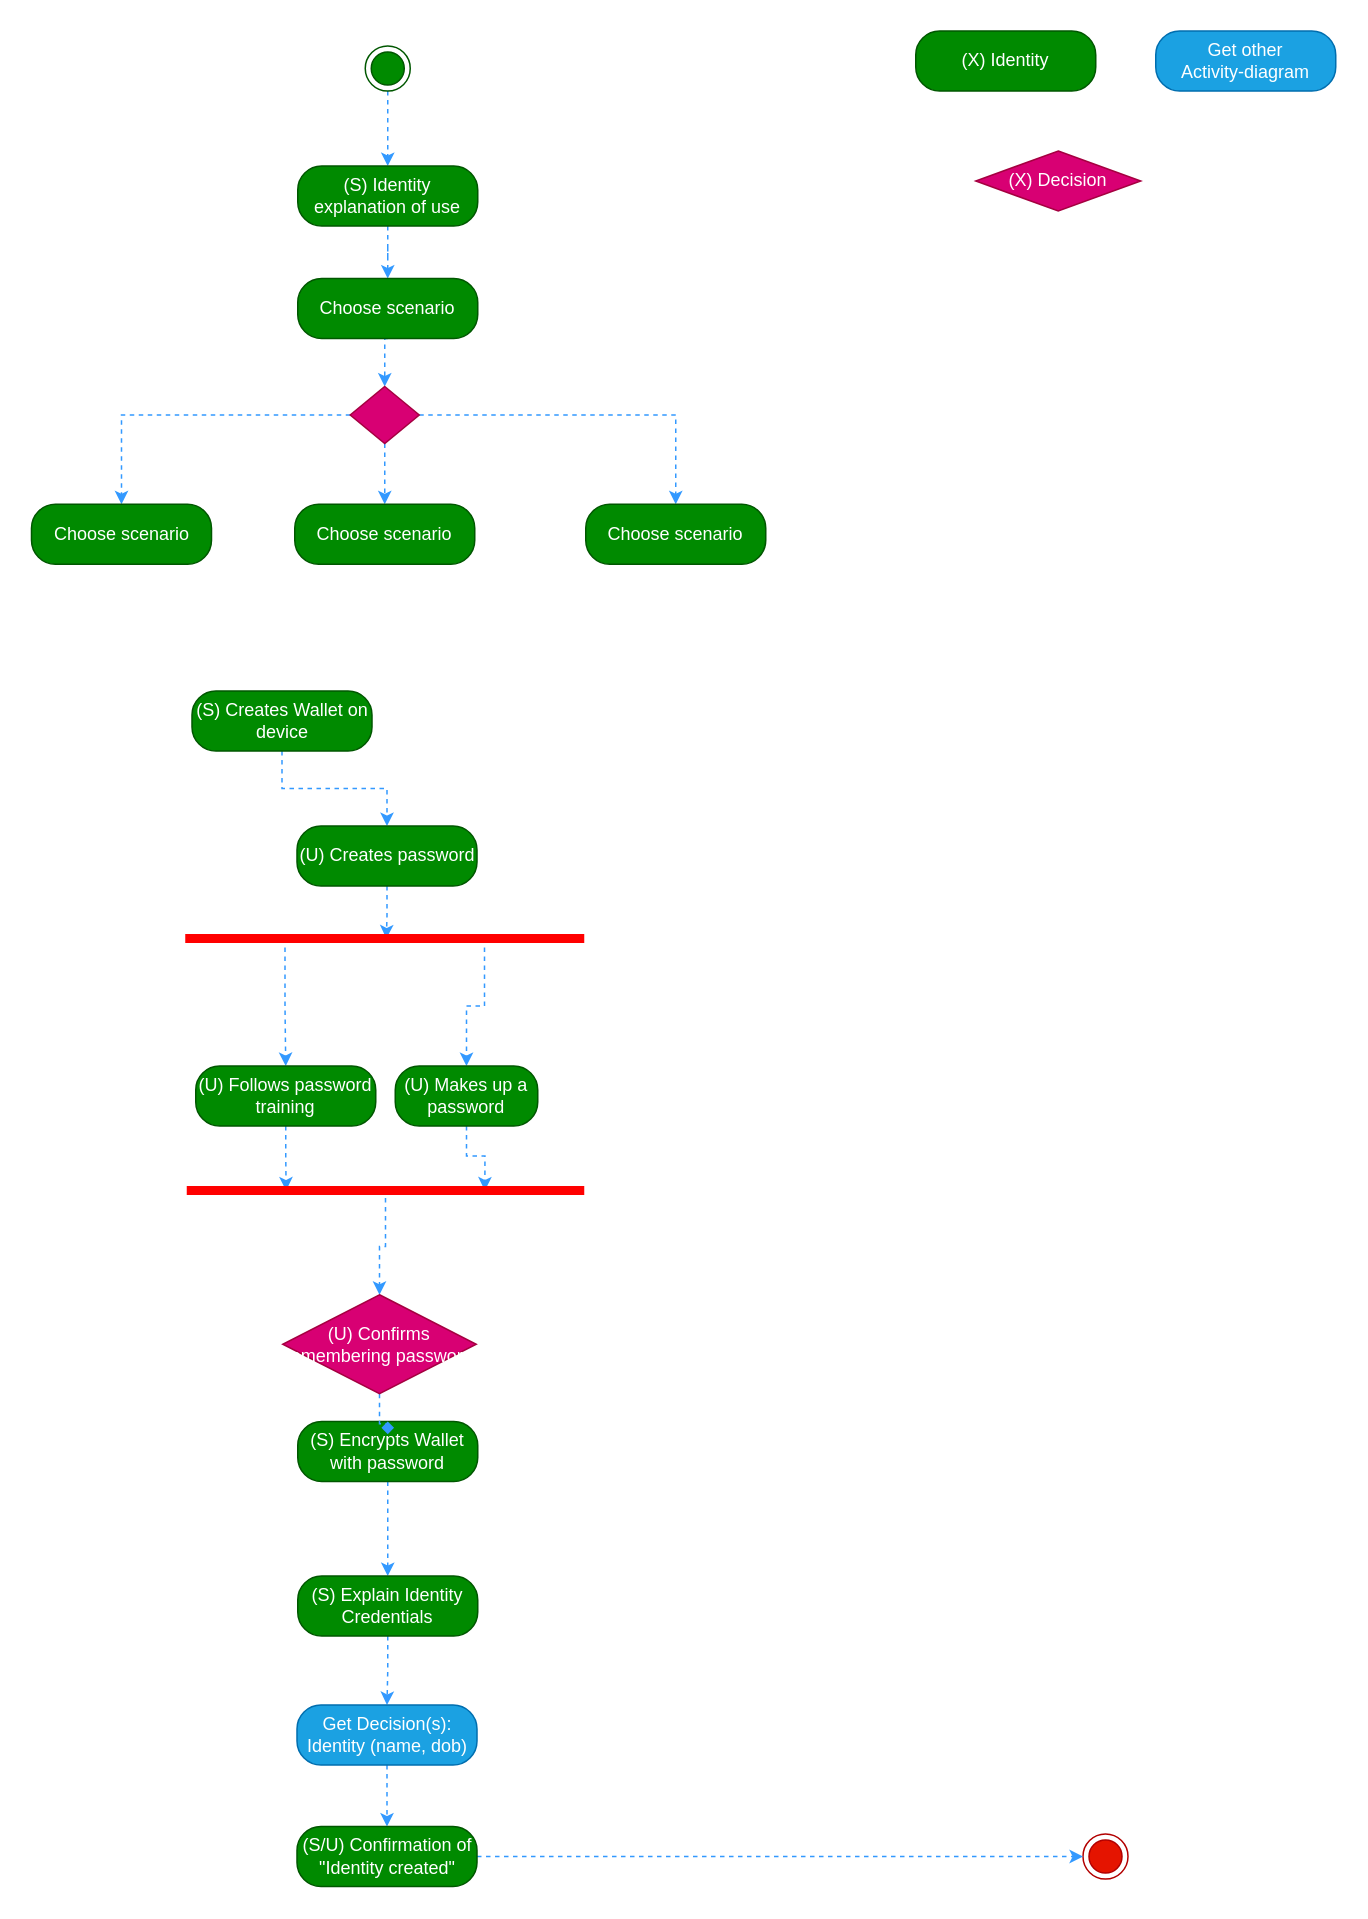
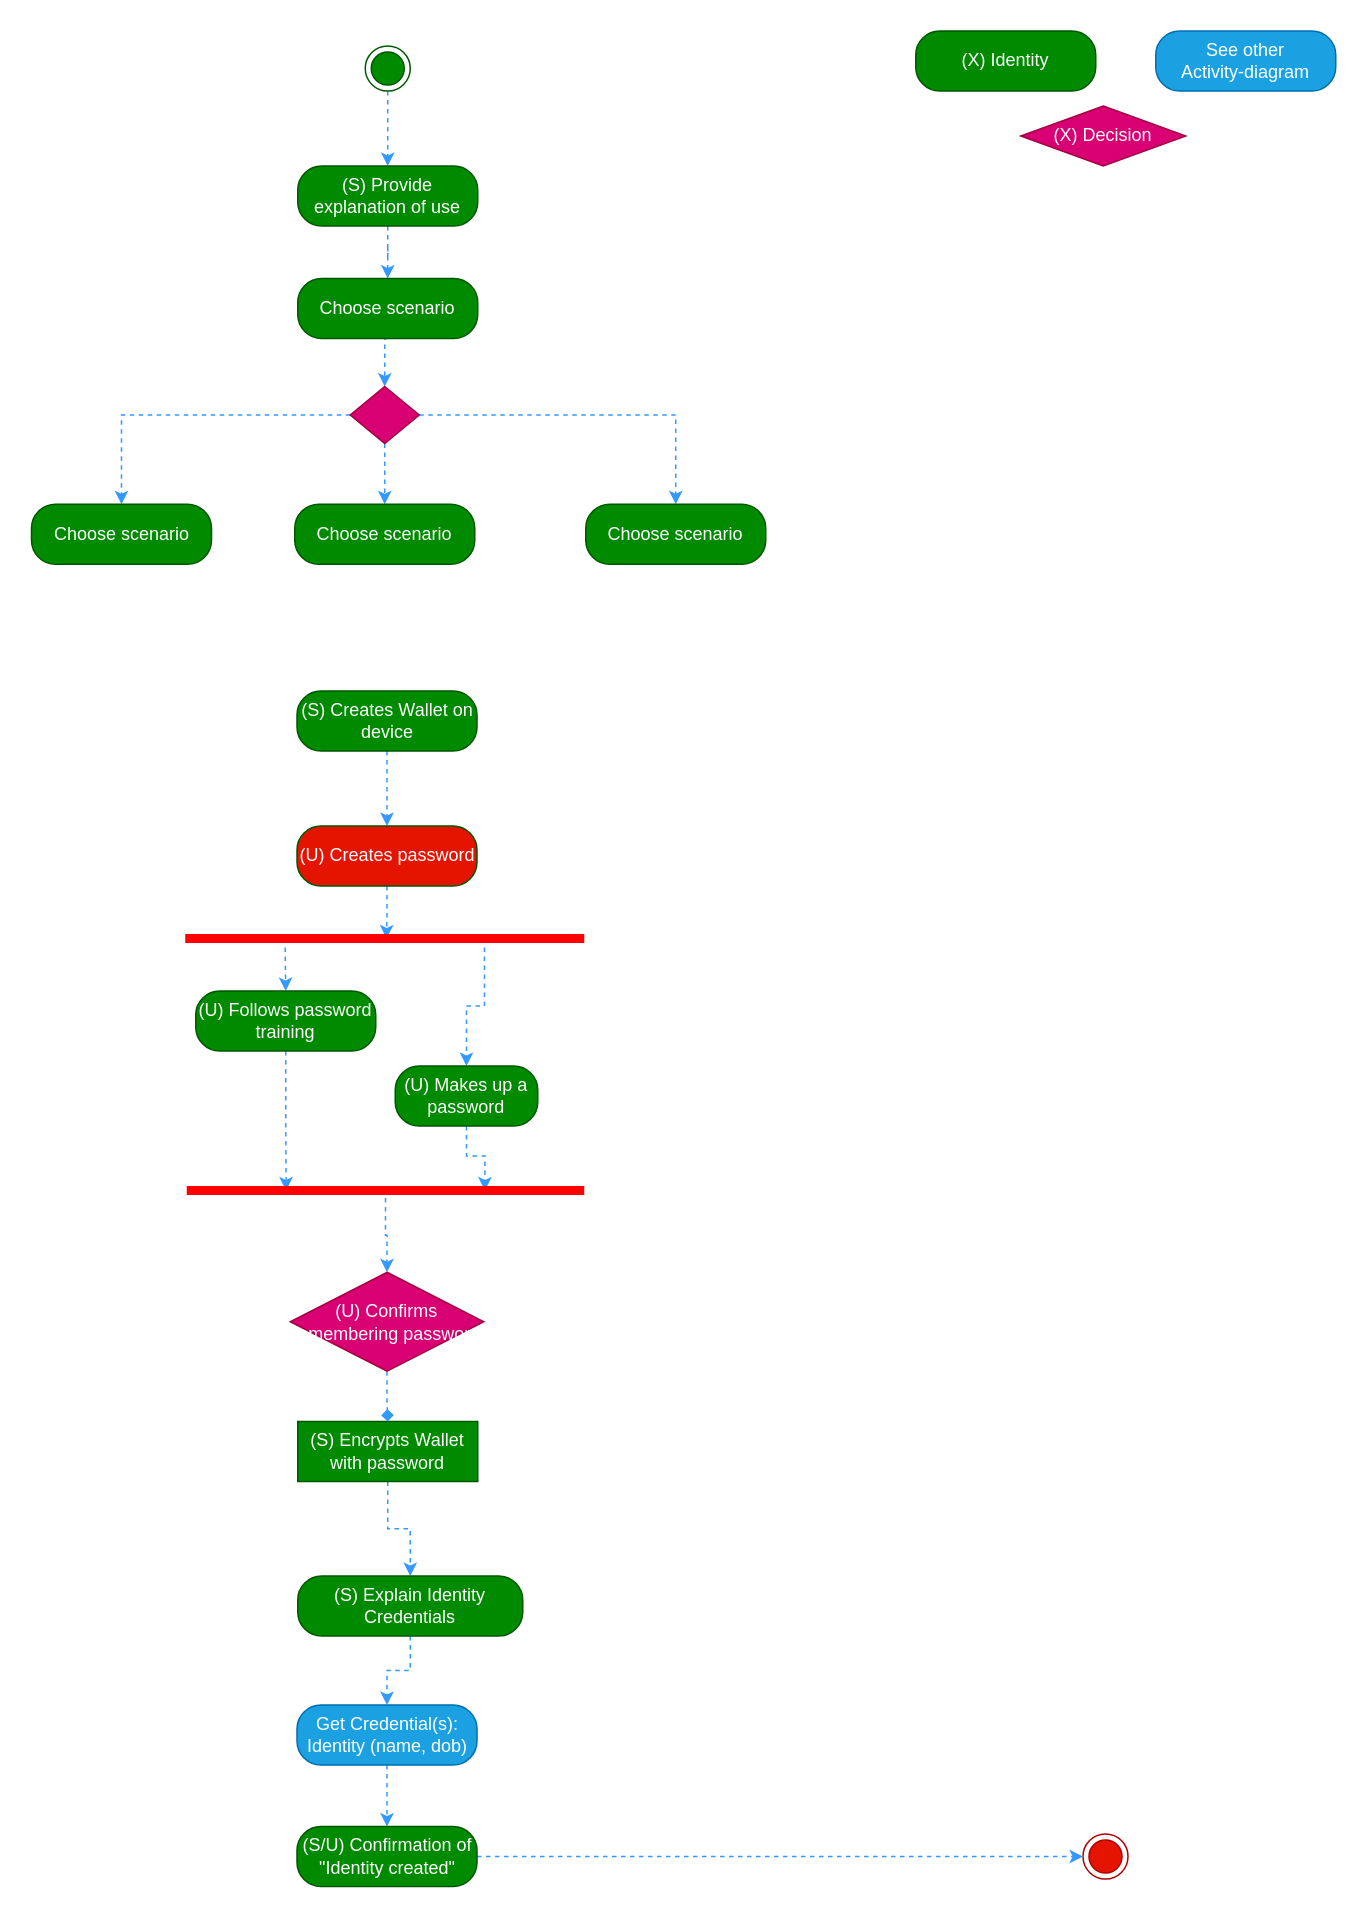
(1246, 61) -> (1246, 61)
(1058, 181) -> (1103, 136)
(388, 196) -> (388, 196)
(282, 721) -> (387, 721)
(387, 856) -> (387, 856)
(286, 1096) -> (286, 1021)
(380, 1344) -> (387, 1322)
(388, 1451) -> (388, 1451)
(388, 1606) -> (410, 1606)
(388, 1735) -> (388, 1735)
